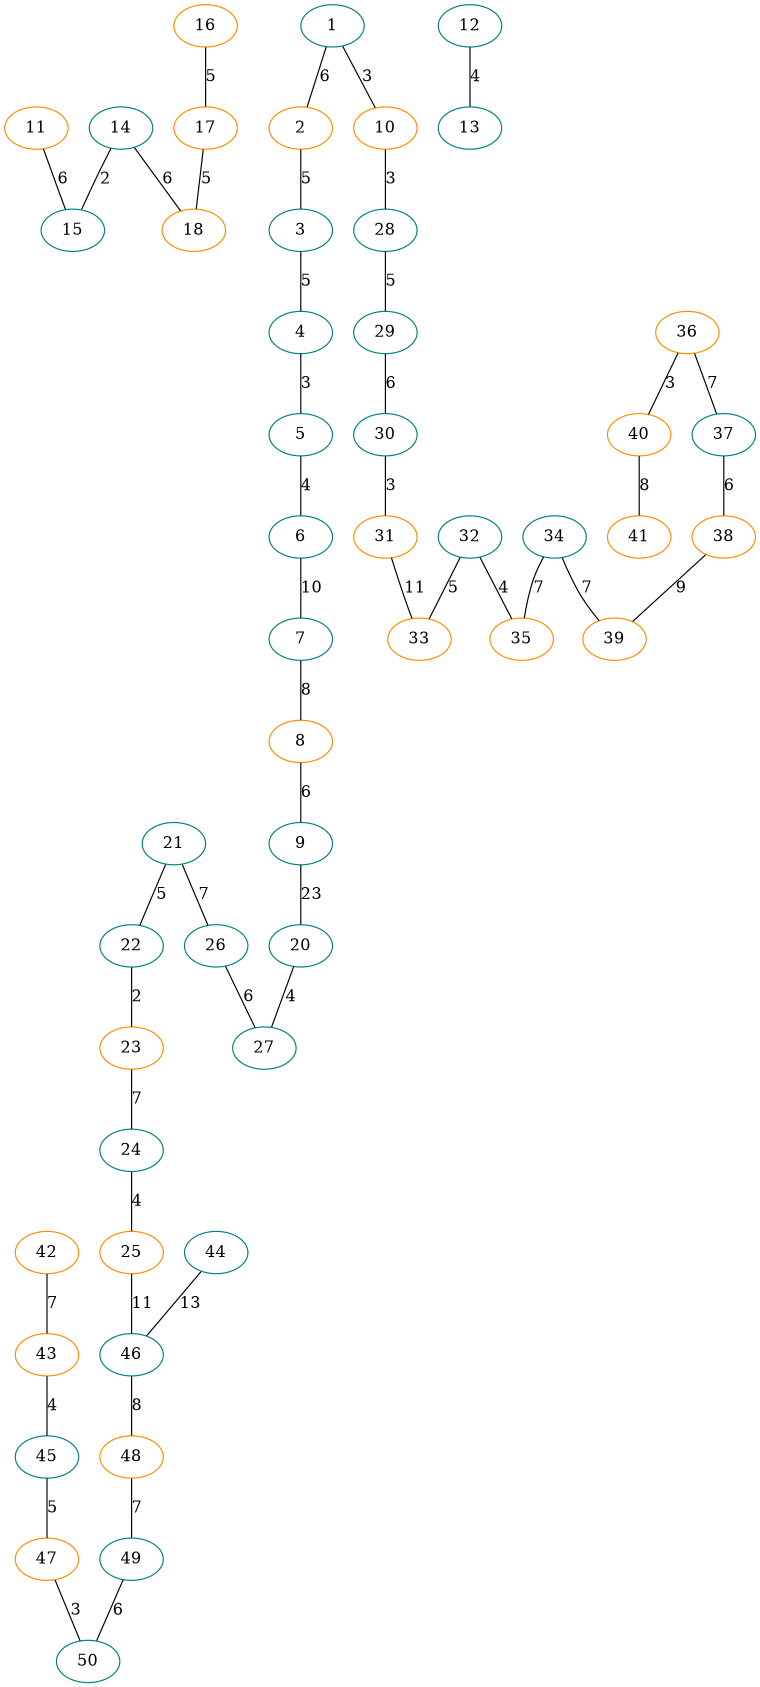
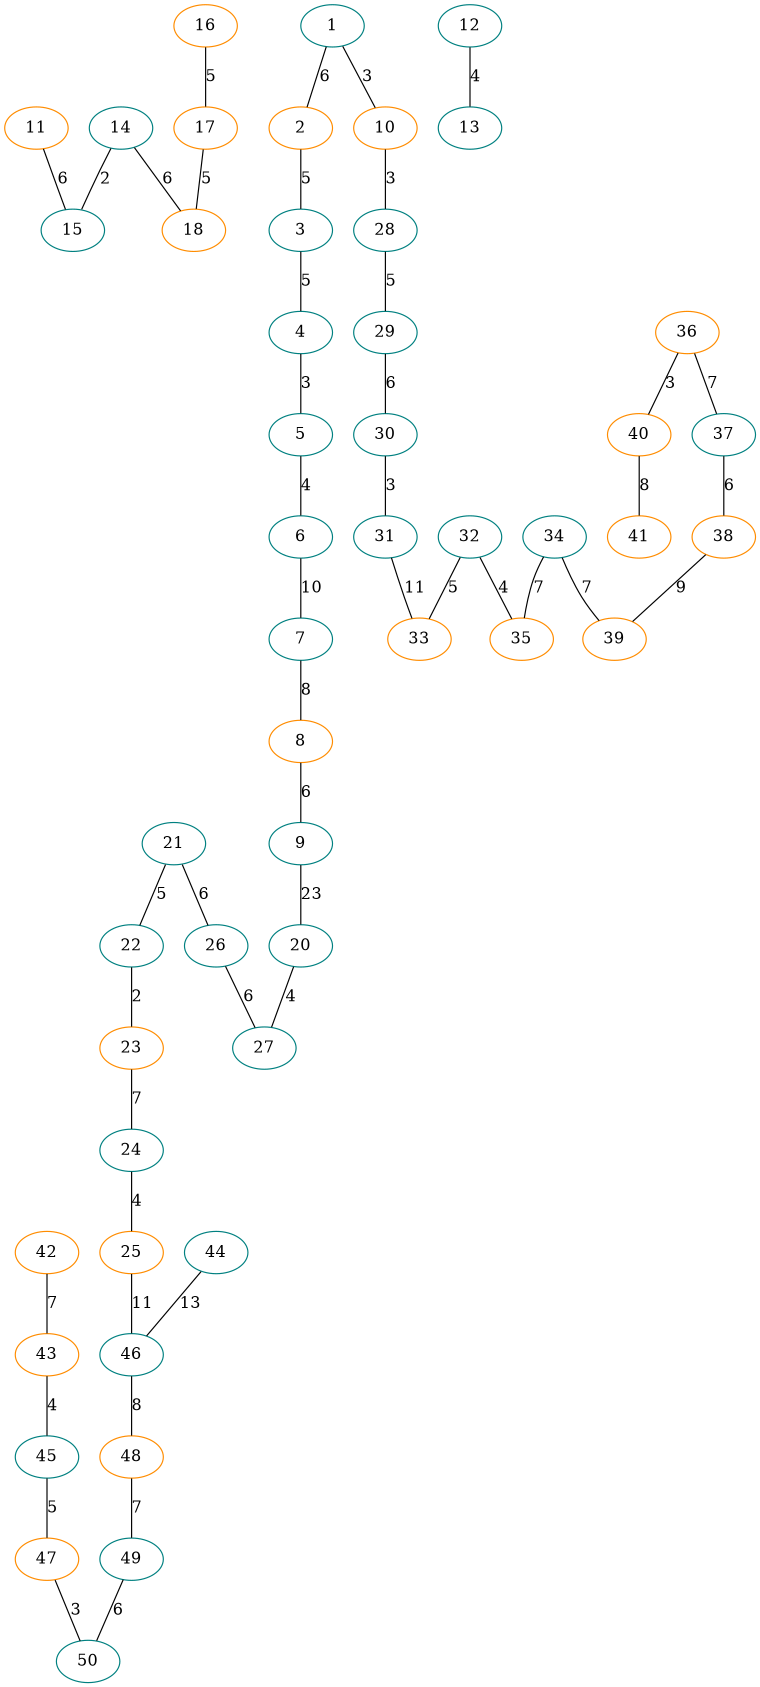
(385, 537) -> (385, 537)
(204, 895) -> (204, 895)
